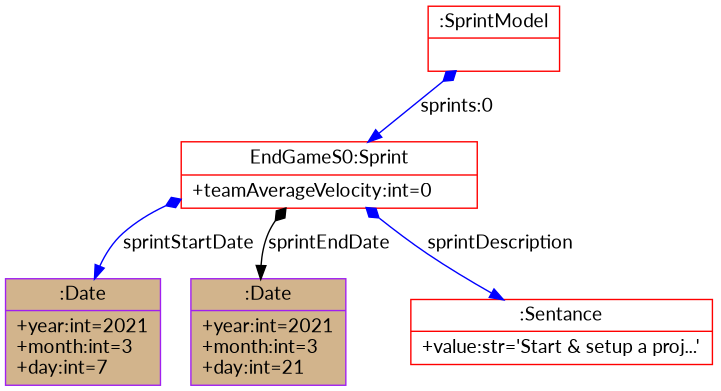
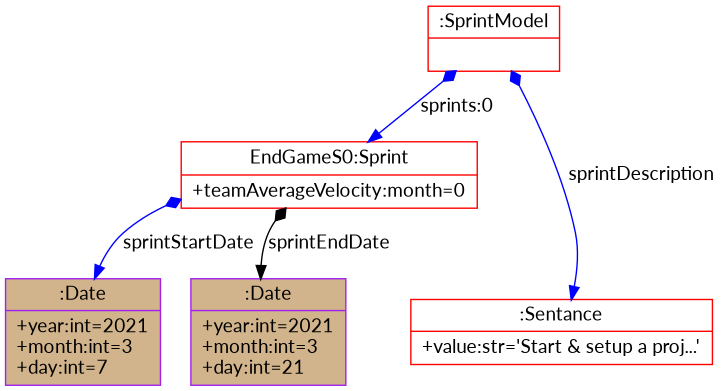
(313, 191) -> (329, 191)
(434, 258) -> (561, 183)
